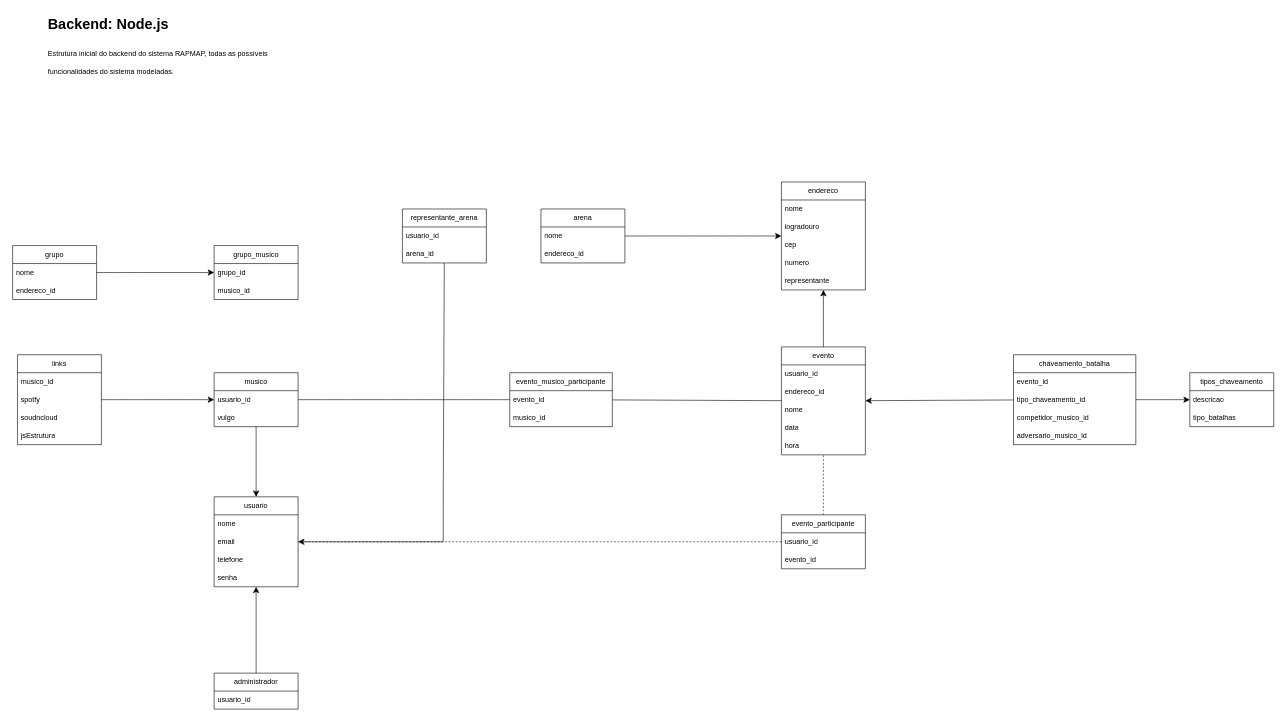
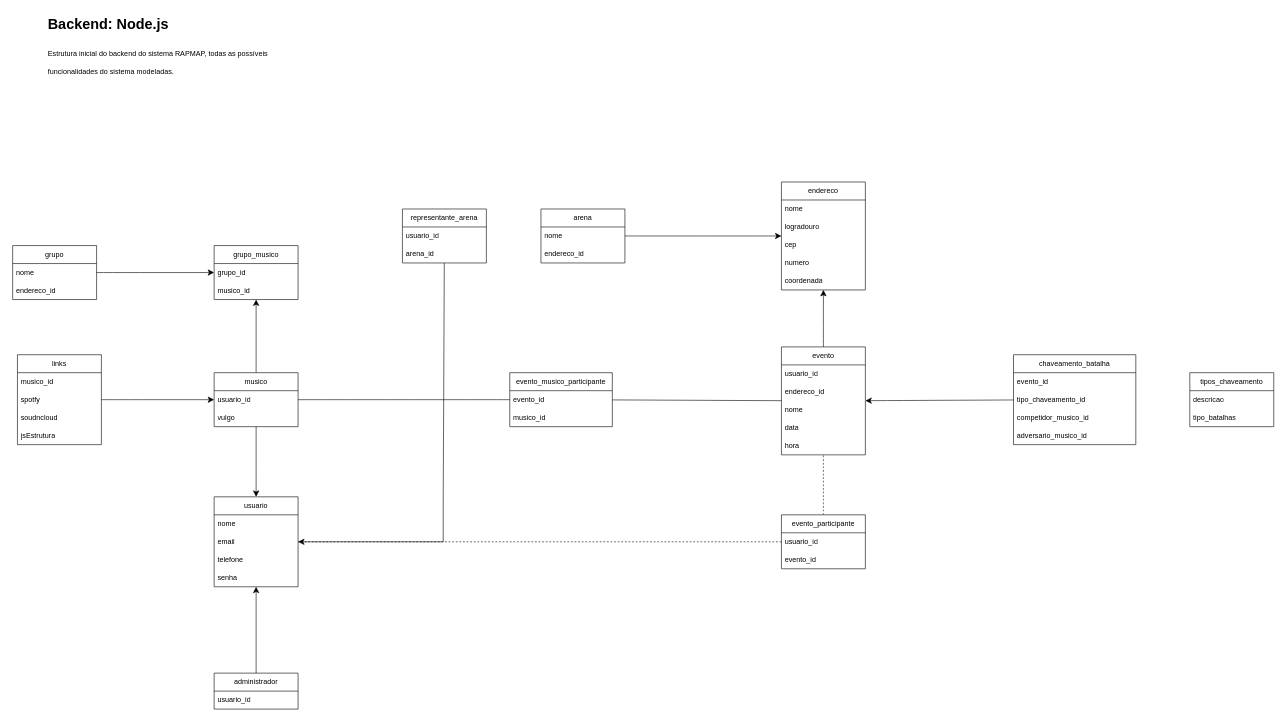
(811, 281) -> (805, 281)
none -> (256, 306)
(1185, 400) -> none
